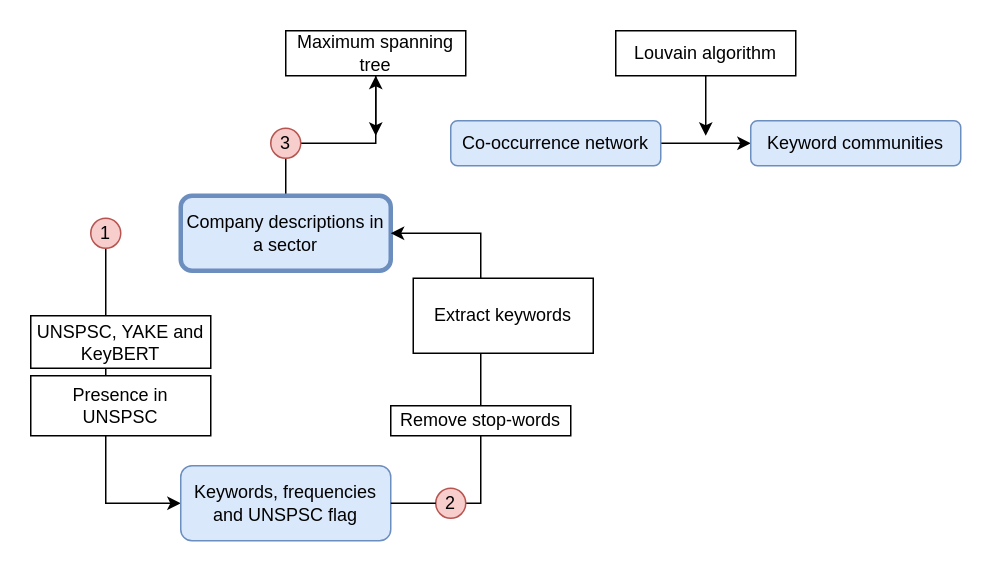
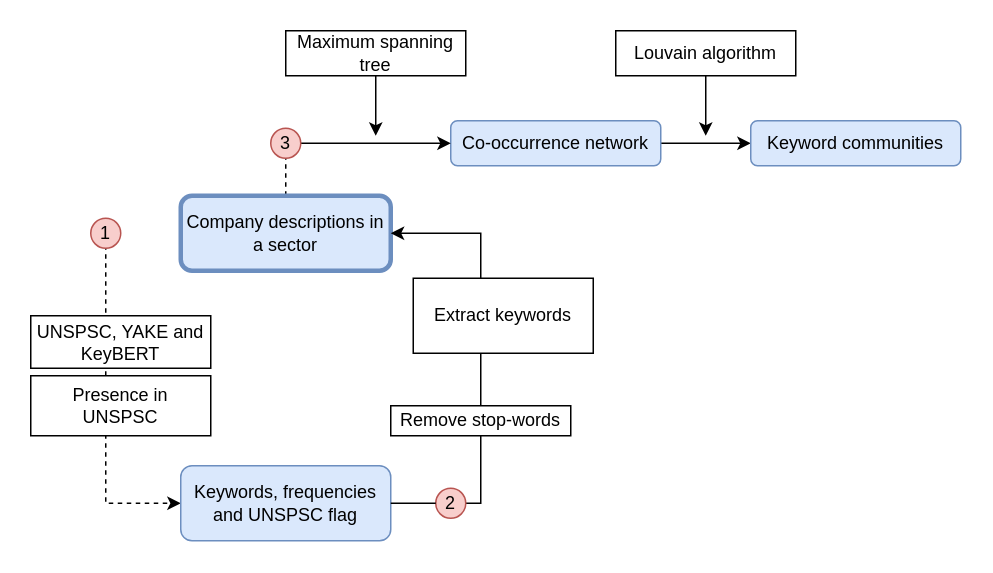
(376, 140) -> (407, 143)
(286, 176) -> (286, 176)
(106, 502) -> (106, 502)
